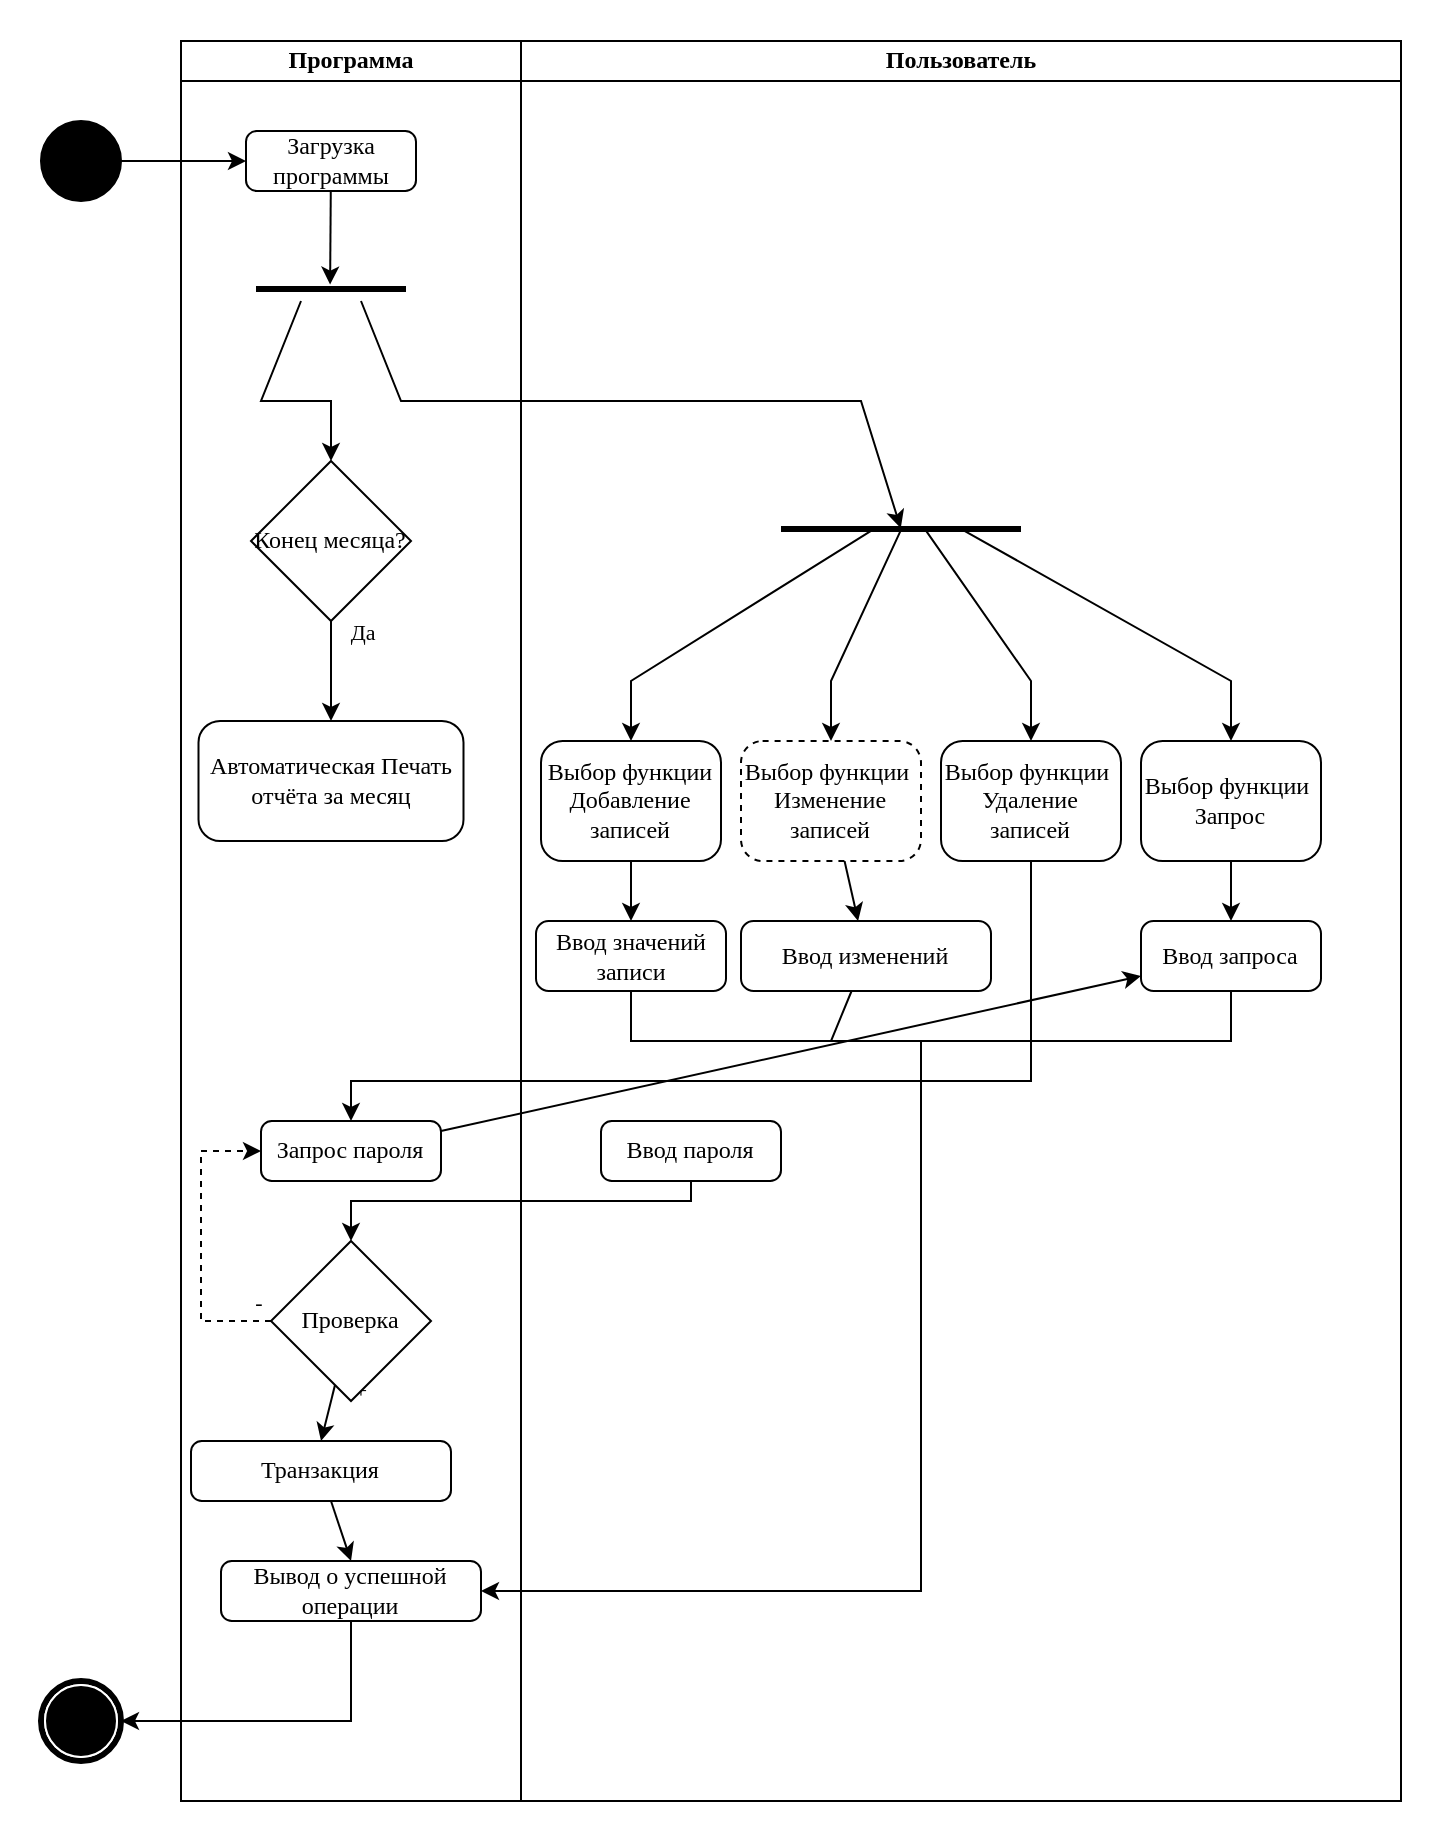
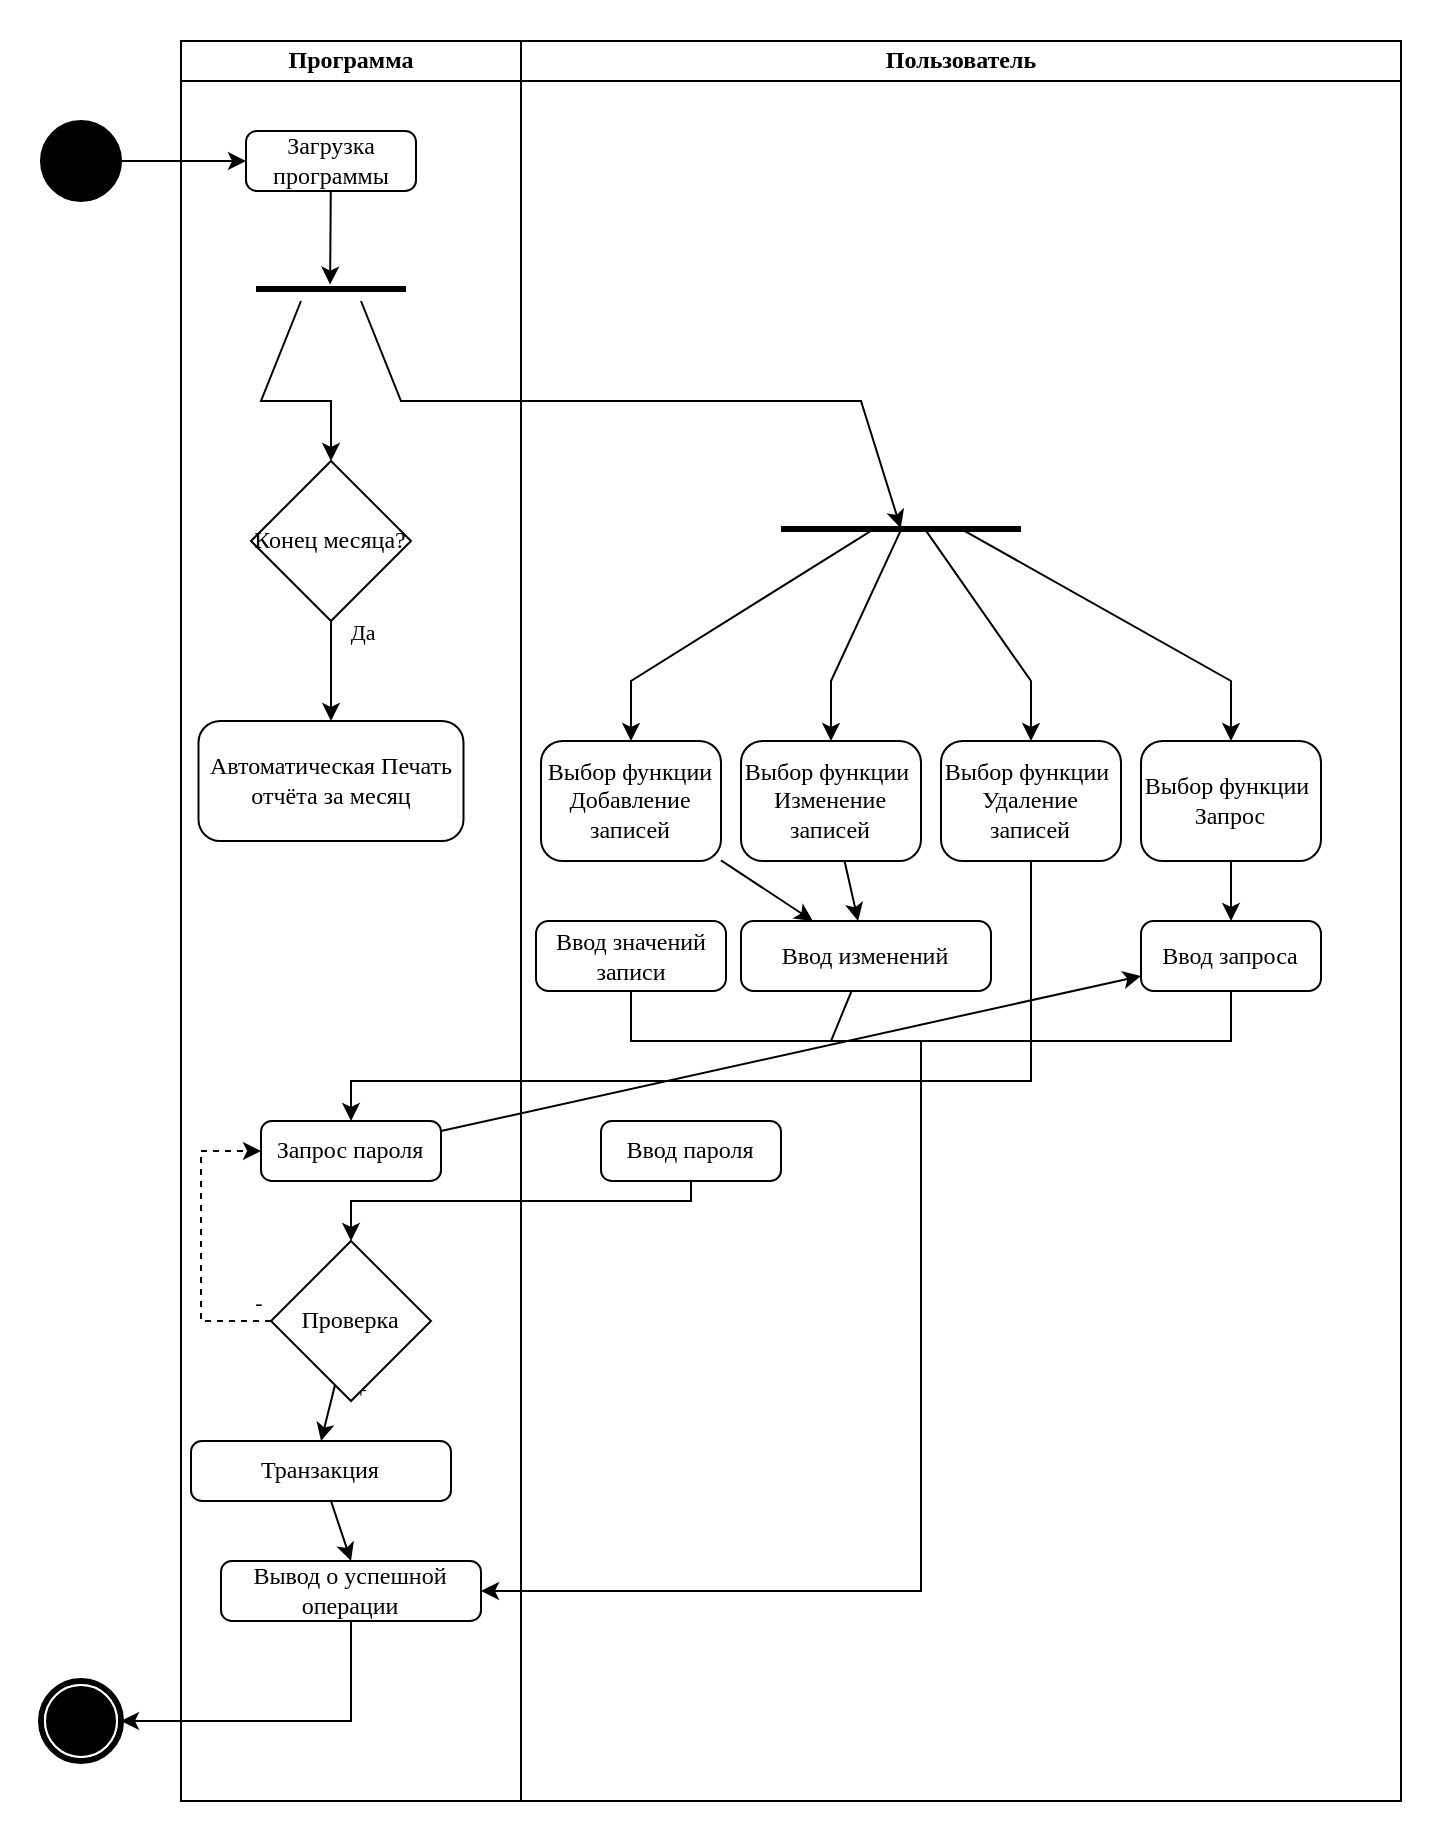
(831, 801) -> (831, 801)
(631, 884) -> (761, 887)
